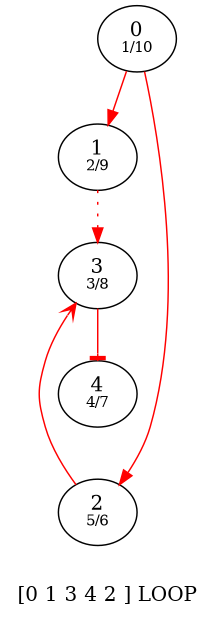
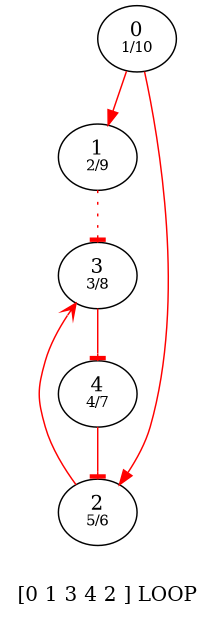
(98, 209) -> (98, 209)
none -> (98, 449)
